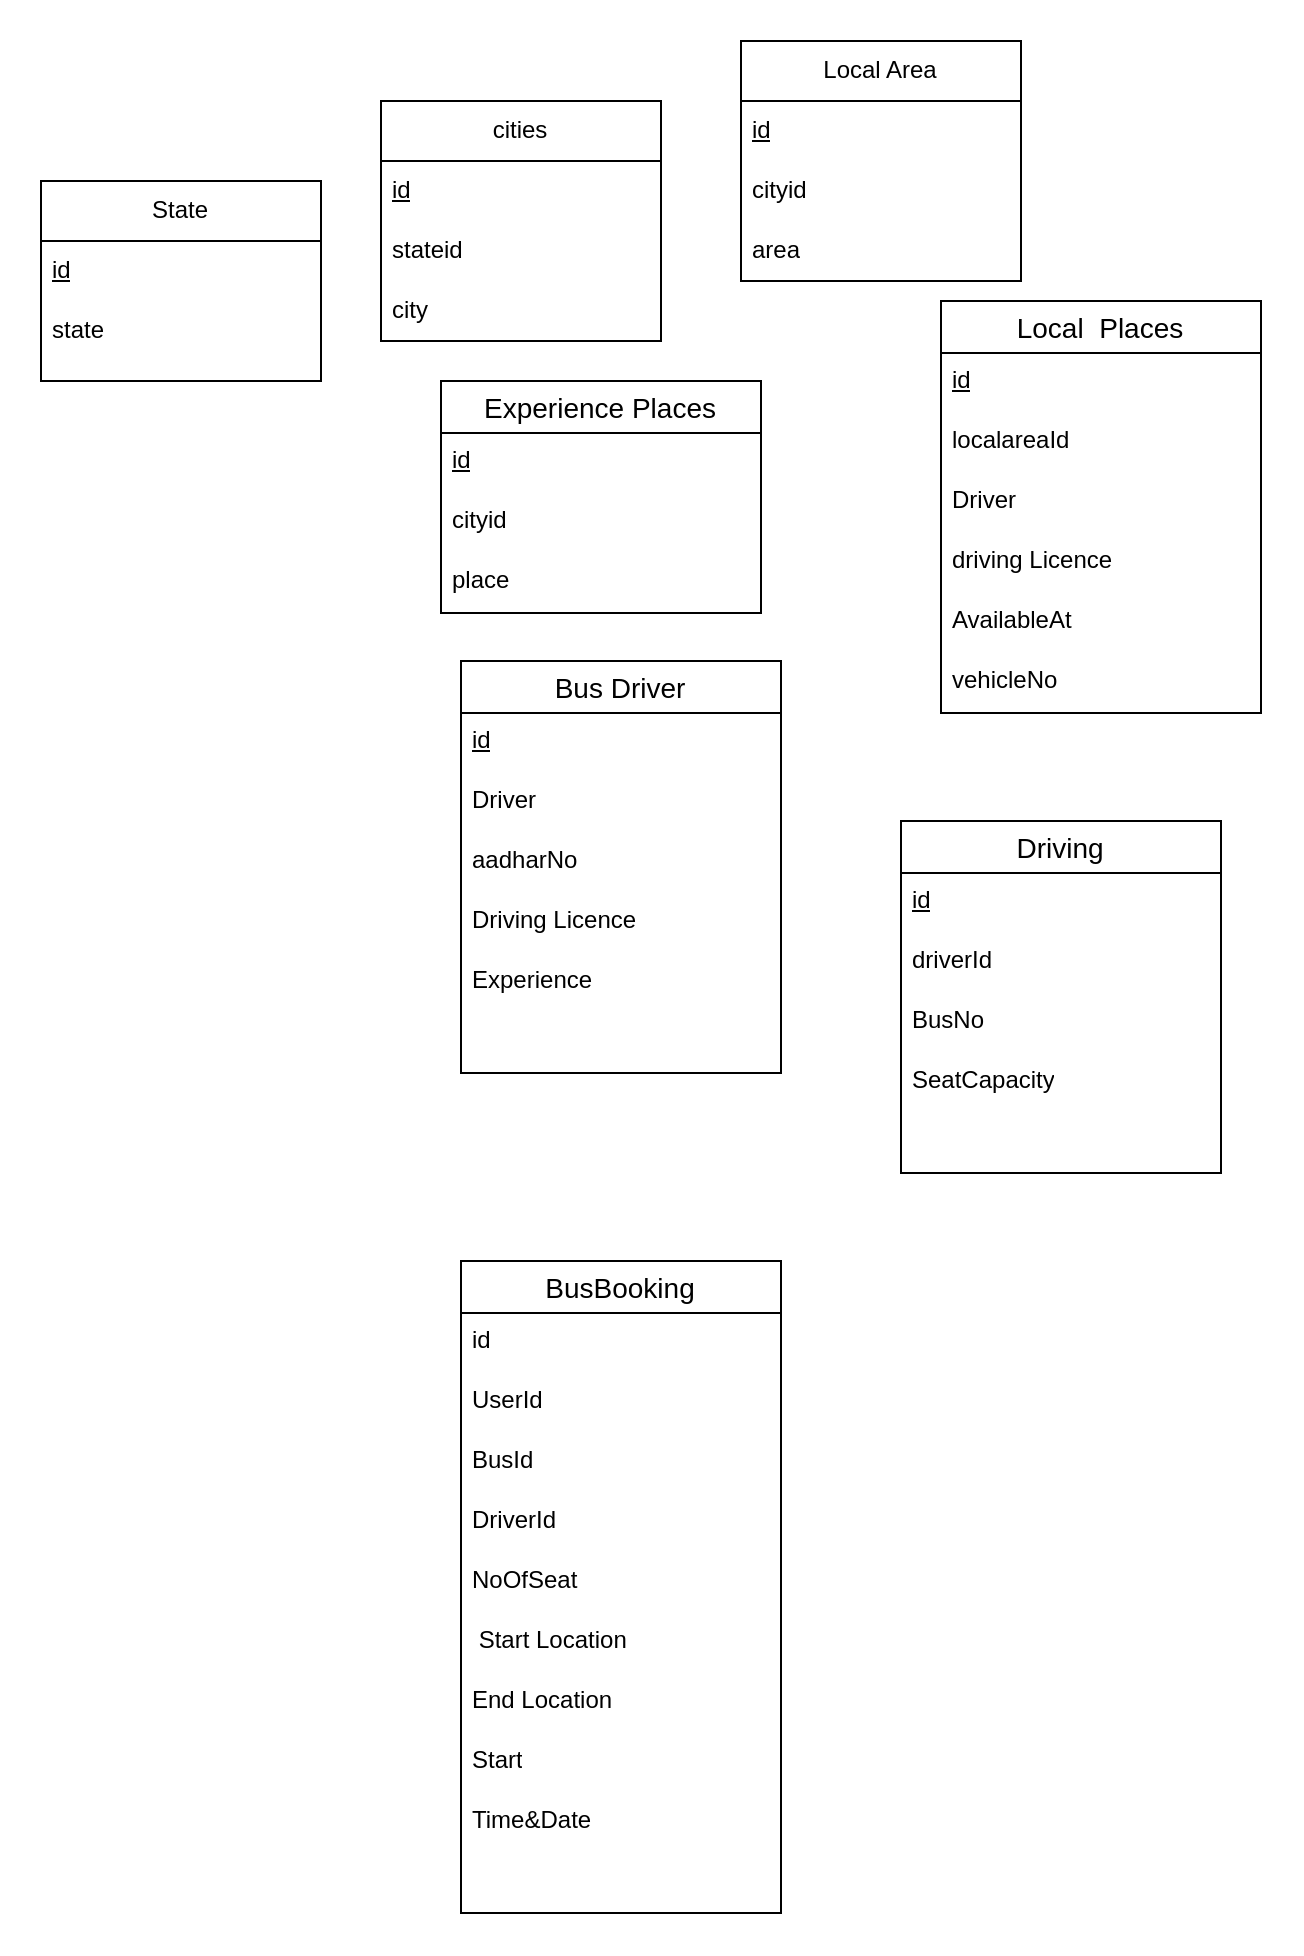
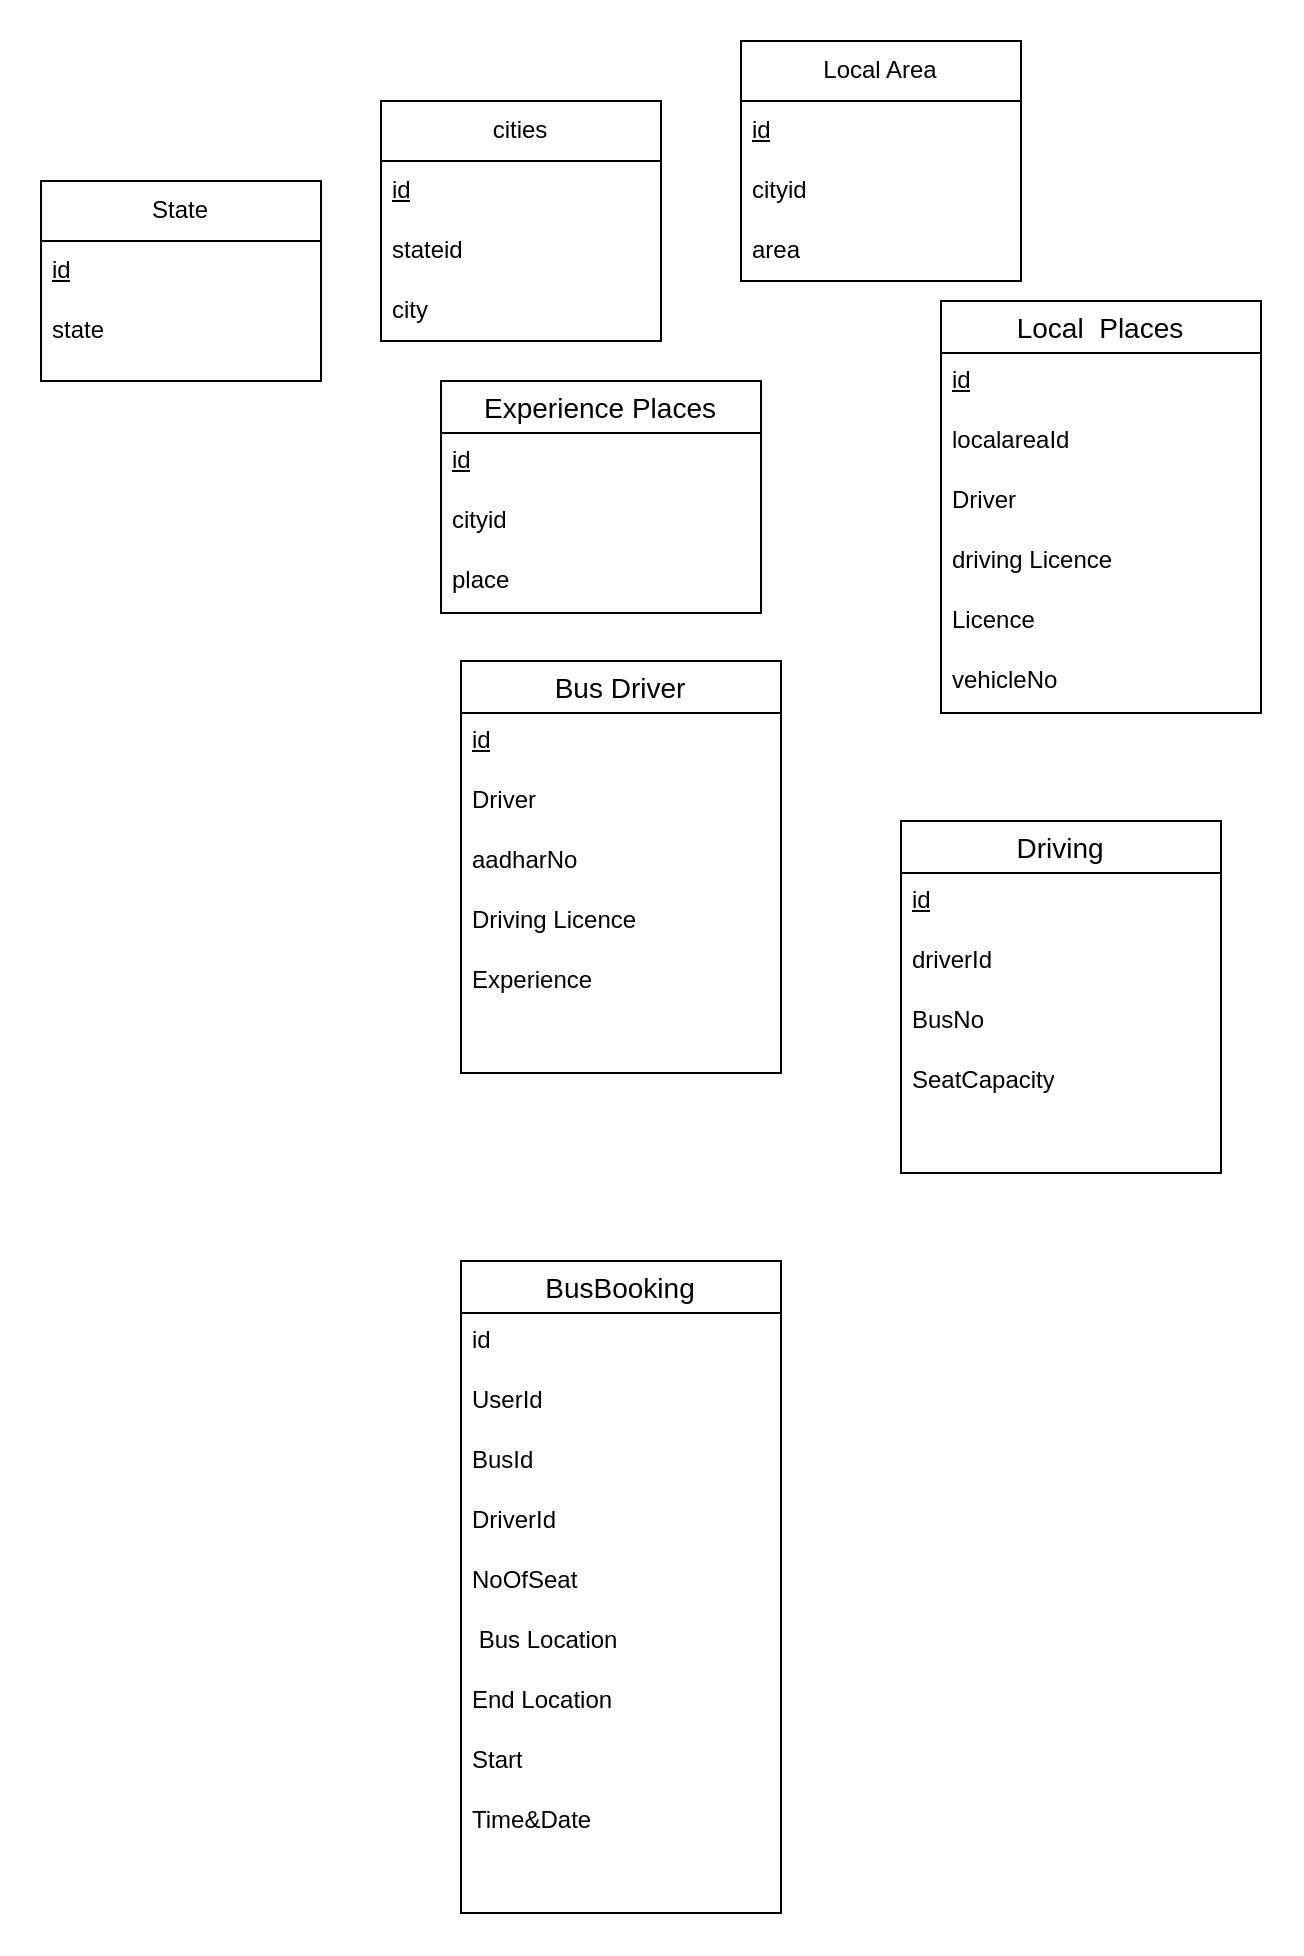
(1018, 621) -> (997, 621)
(561, 1641) -> (547, 1641)
